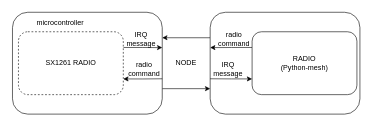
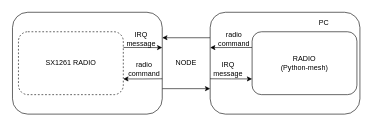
(60, 23) -> none
none -> (324, 23)
